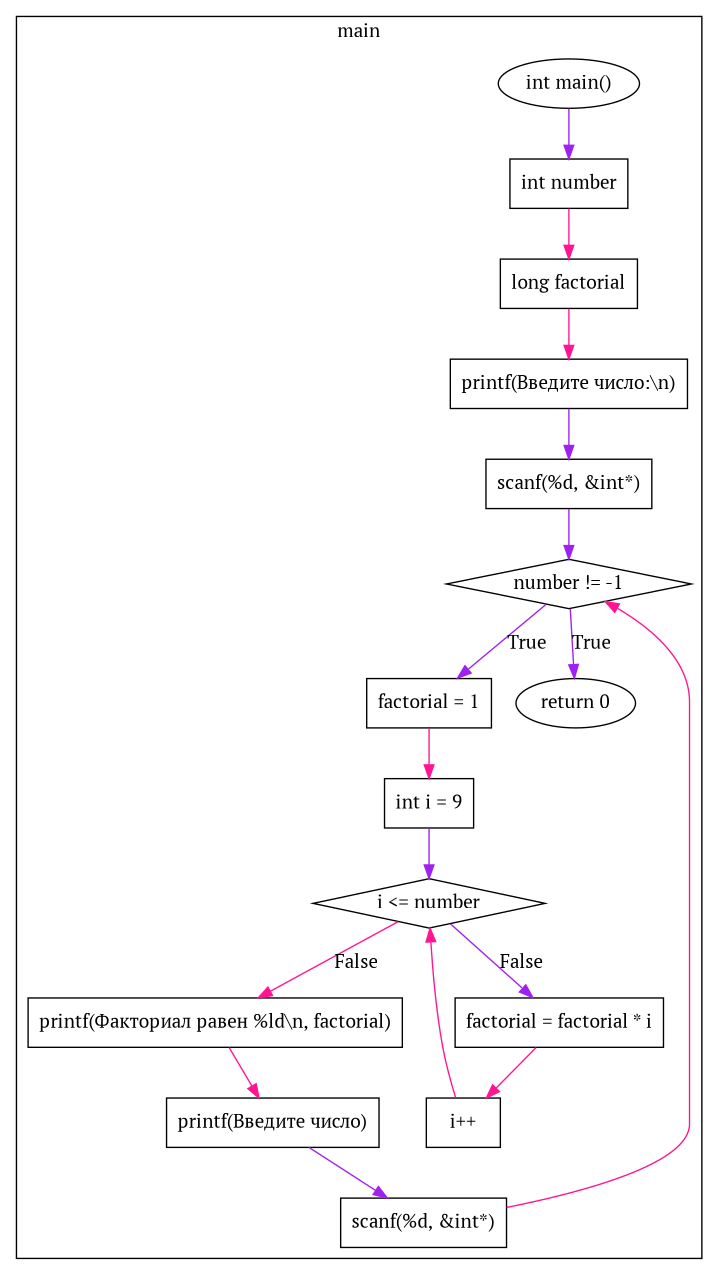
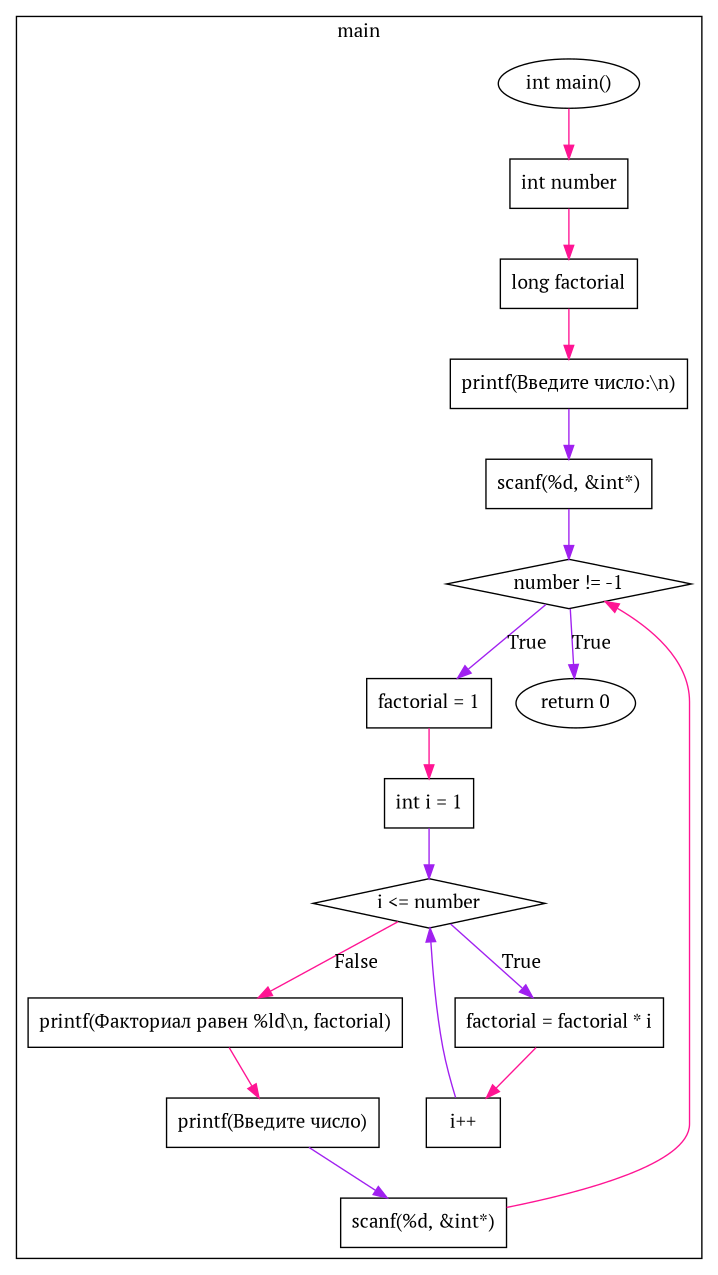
(569, 127) -> (569, 127)
(429, 803) -> (429, 803)
(522, 963) -> (522, 963)
(438, 1021) -> (438, 1021)
